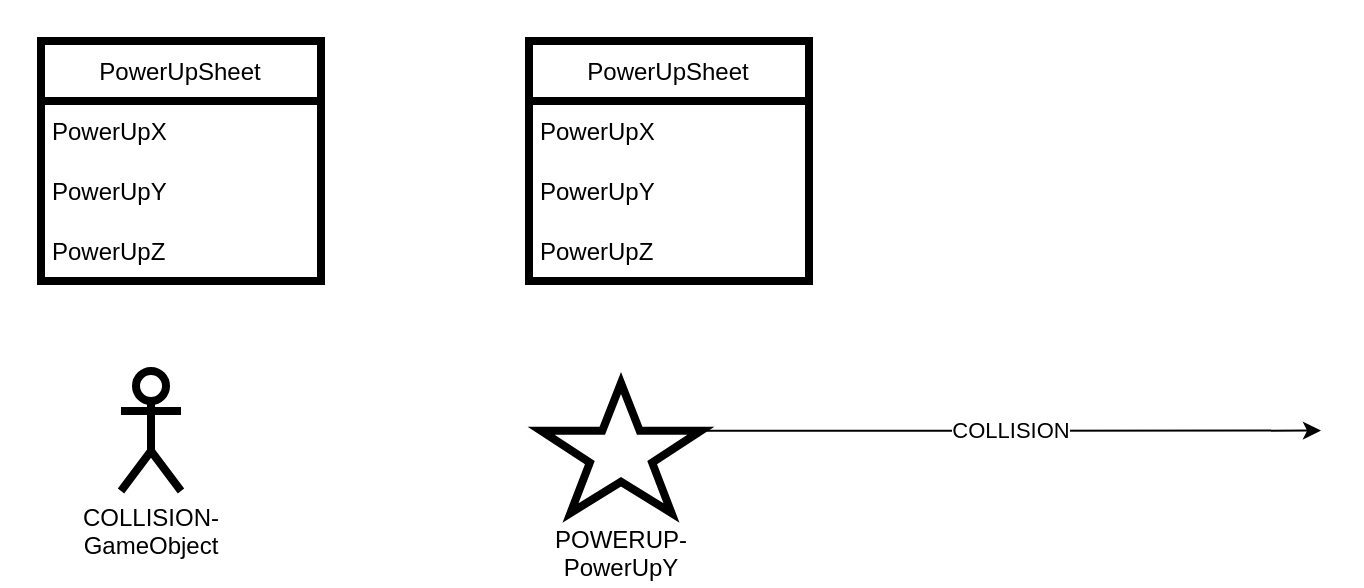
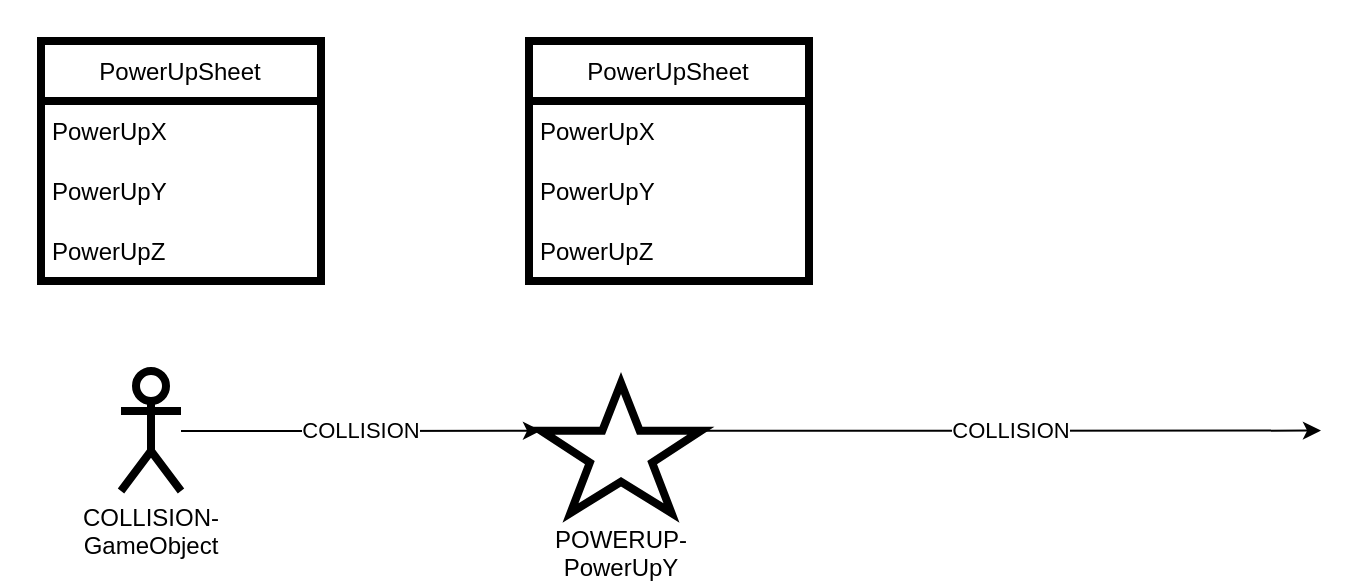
none -> (444, 431)
